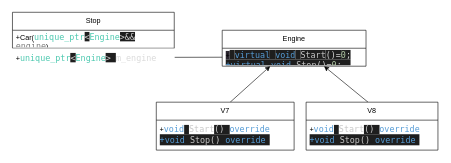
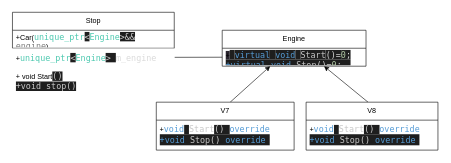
none -> (93, 81)
